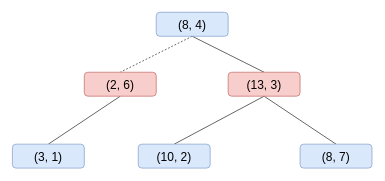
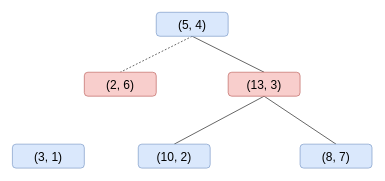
(192, 24) -> (192, 24)
(84, 120) -> none
